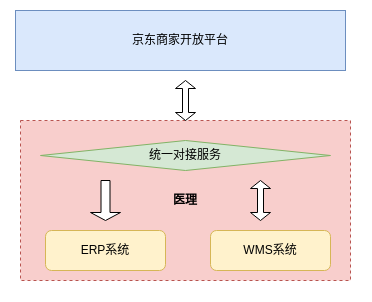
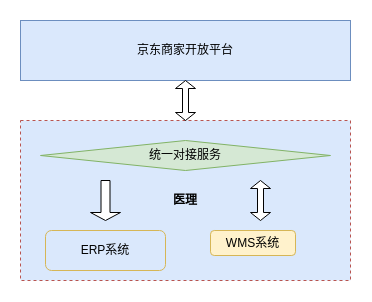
(181, 41) -> (186, 51)
(186, 201) -> (186, 201)
(106, 251) -> (106, 251)
(271, 251) -> (253, 243)
